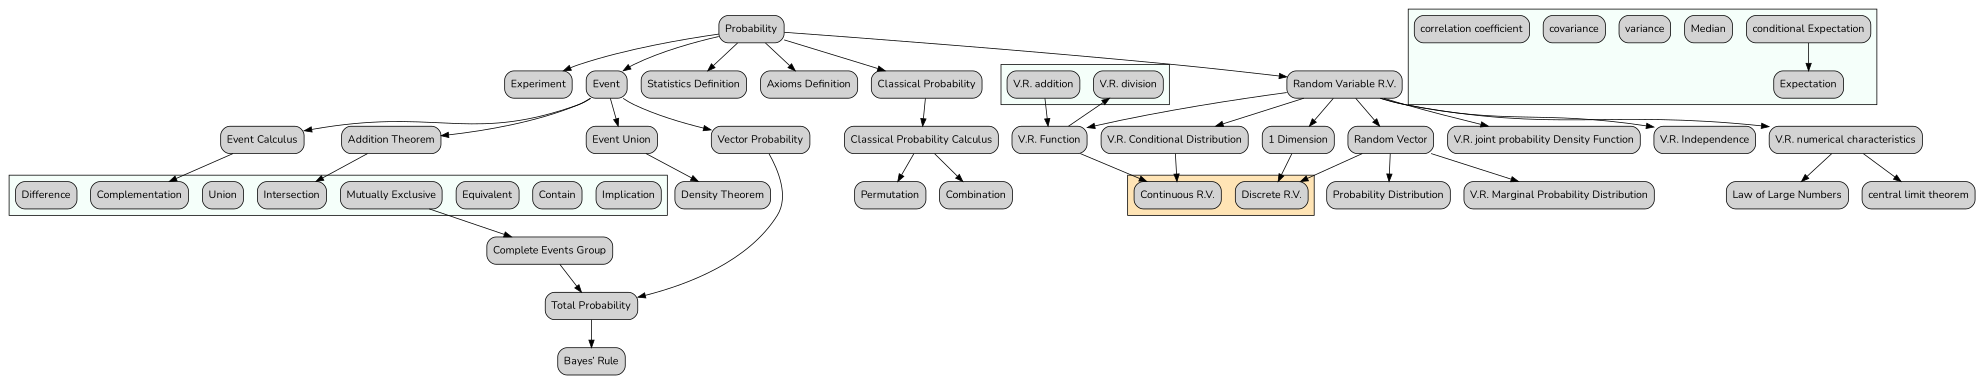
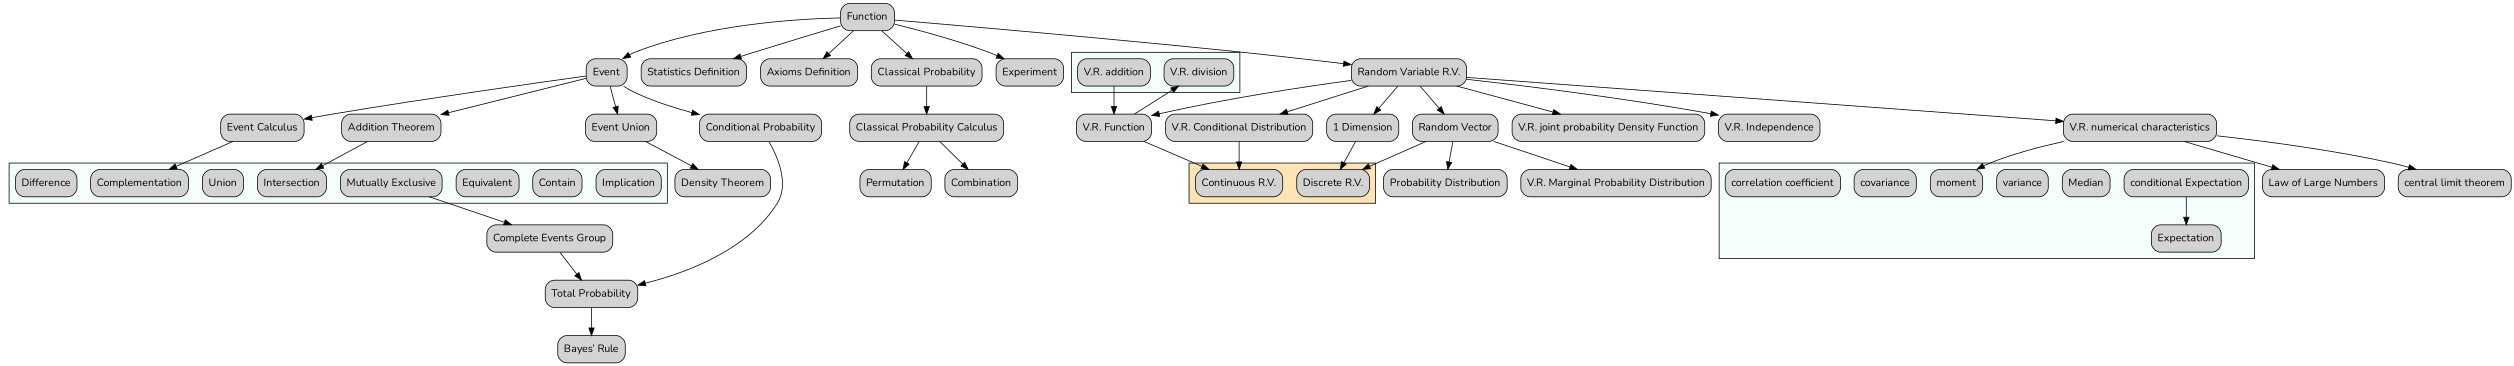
(752, 29) -> (868, 17)
(761, 140) -> (761, 128)
none -> (1956, 183)
